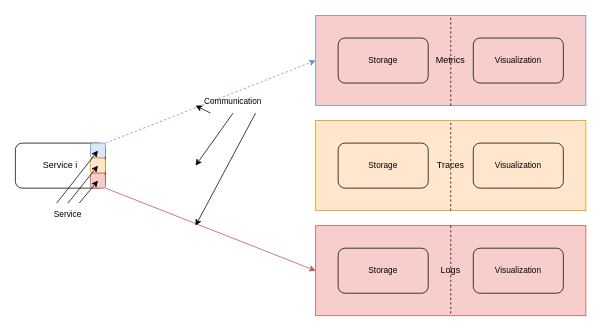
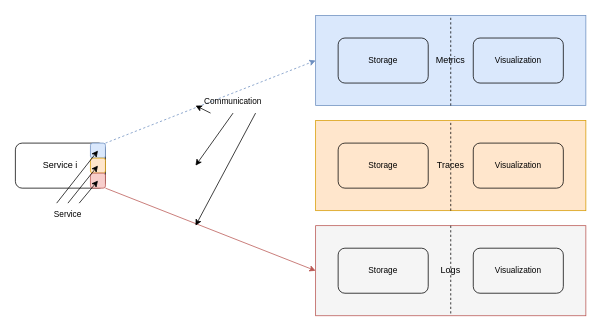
(450, 60) -> (450, 60)
(450, 270) -> (450, 270)
